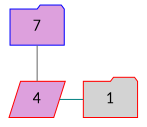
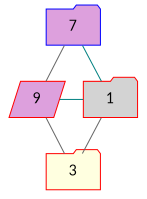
none -> (92, 63)
(37, 99) -> (37, 99)
none -> (73, 172)
